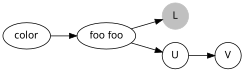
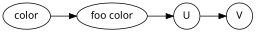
(175, 16) -> none
(106, 36) -> (112, 16)
